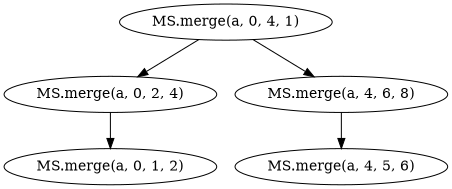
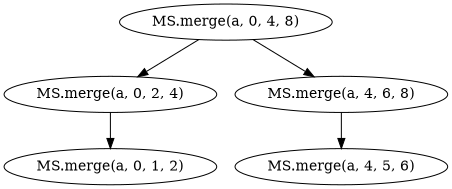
(226, 22) -> (226, 22)
